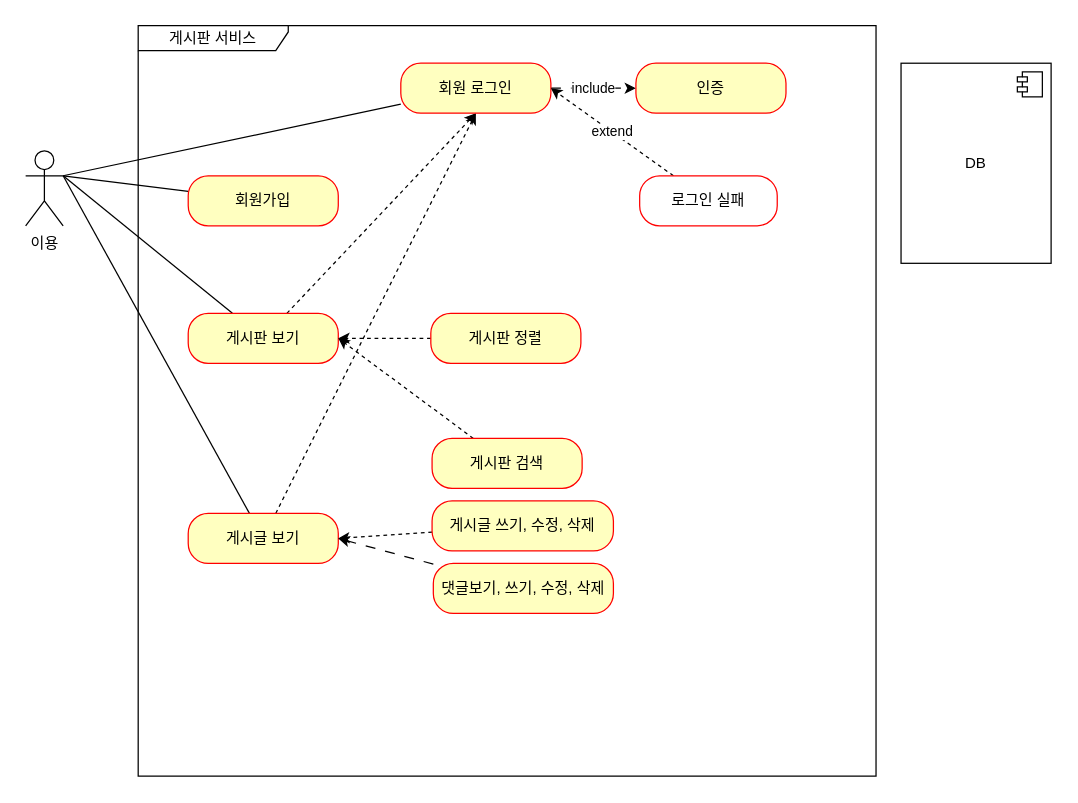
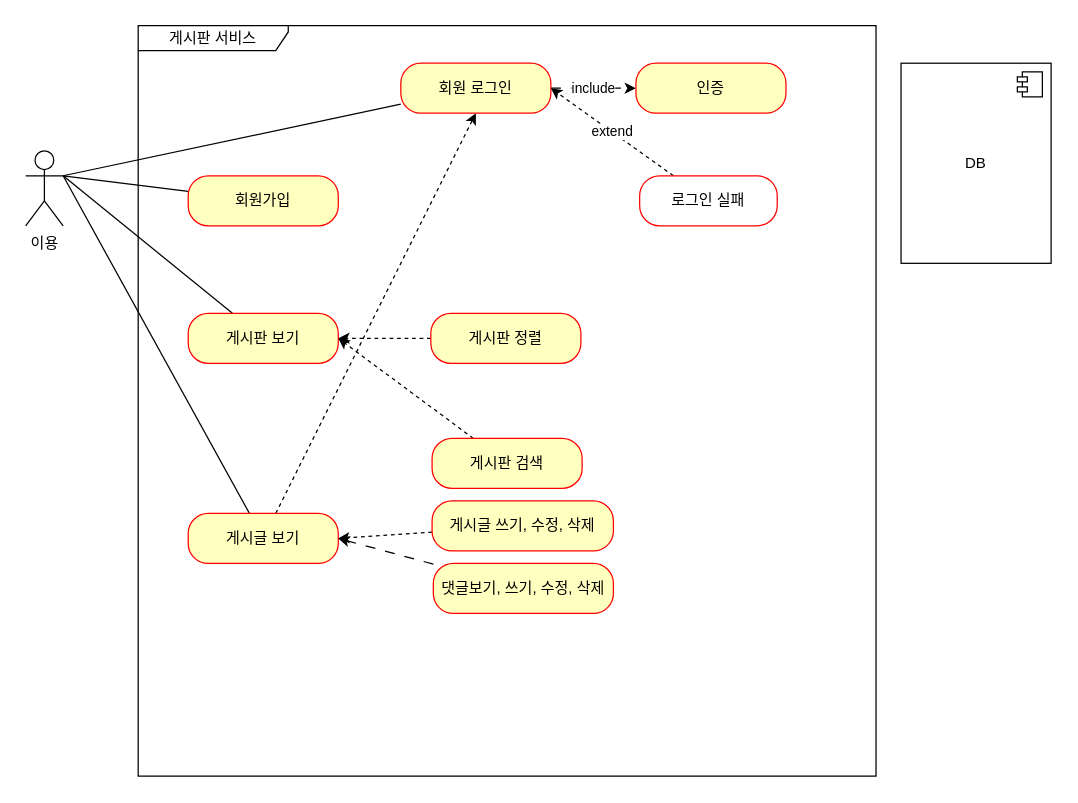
(378, 216) -> none
